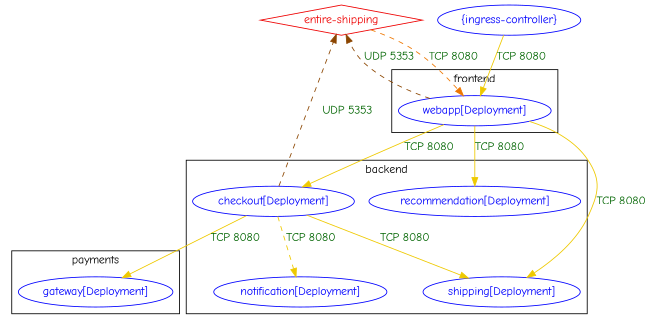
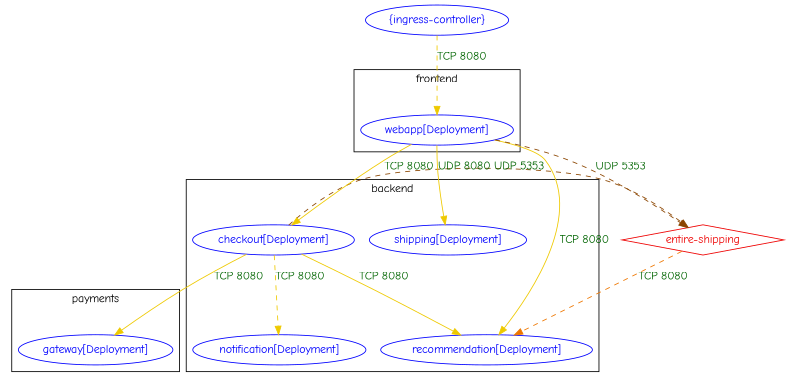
(418, 53) -> (606, 289)
(494, 61) -> (437, 76)
(621, 201) -> (464, 167)
(384, 245) -> (378, 292)
